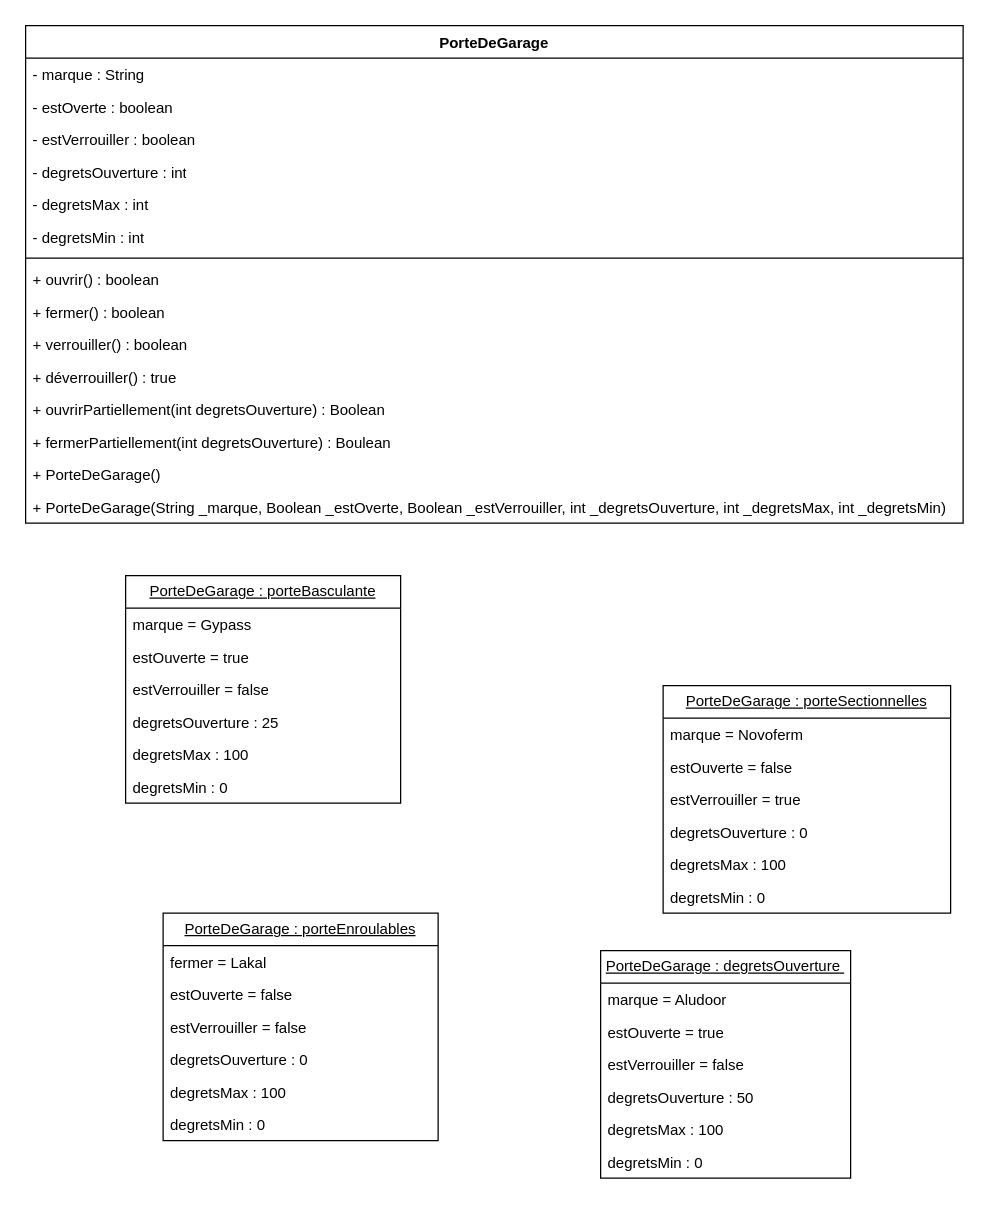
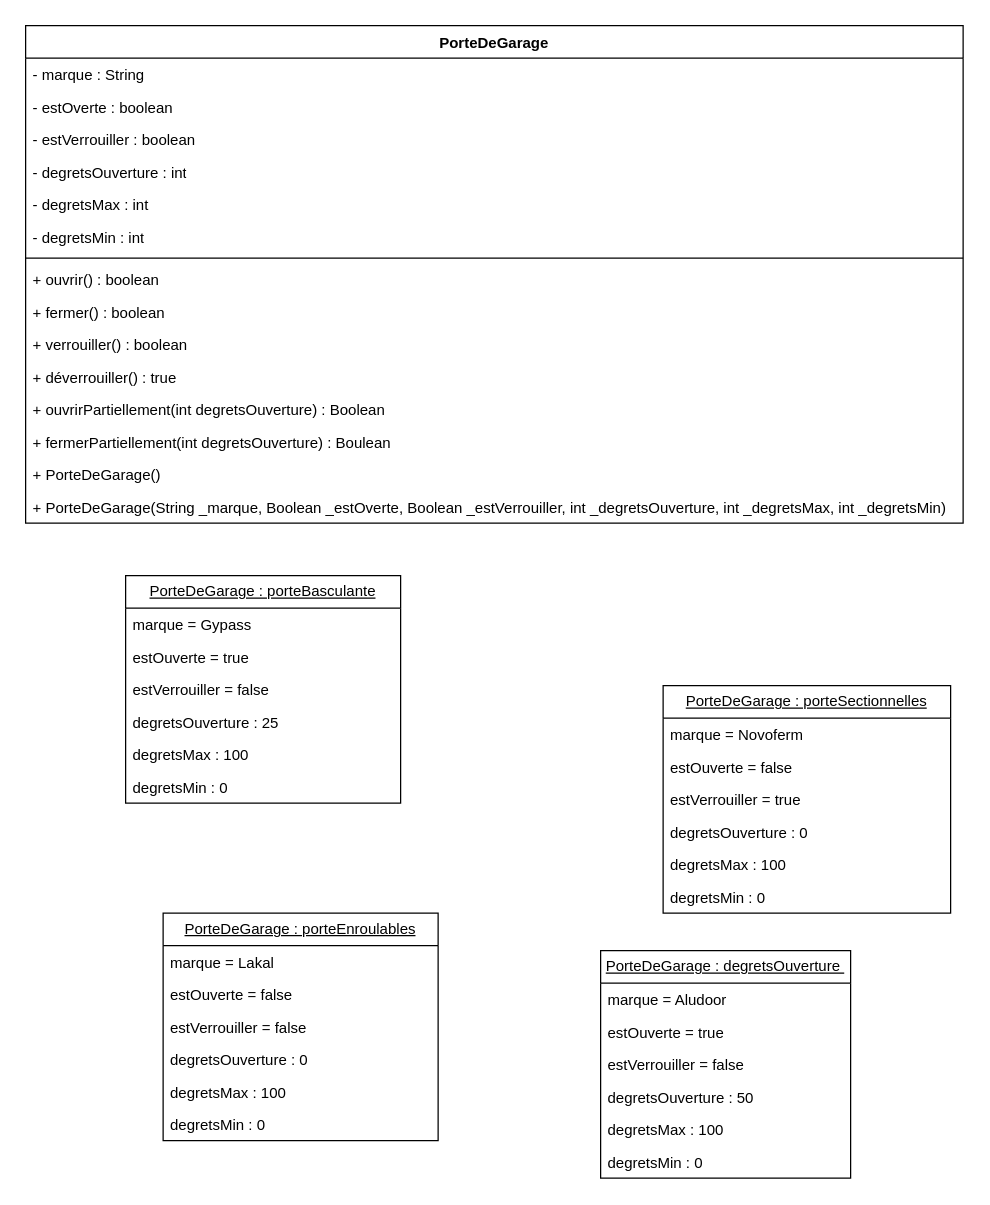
(226, 963) -> (226, 963)
